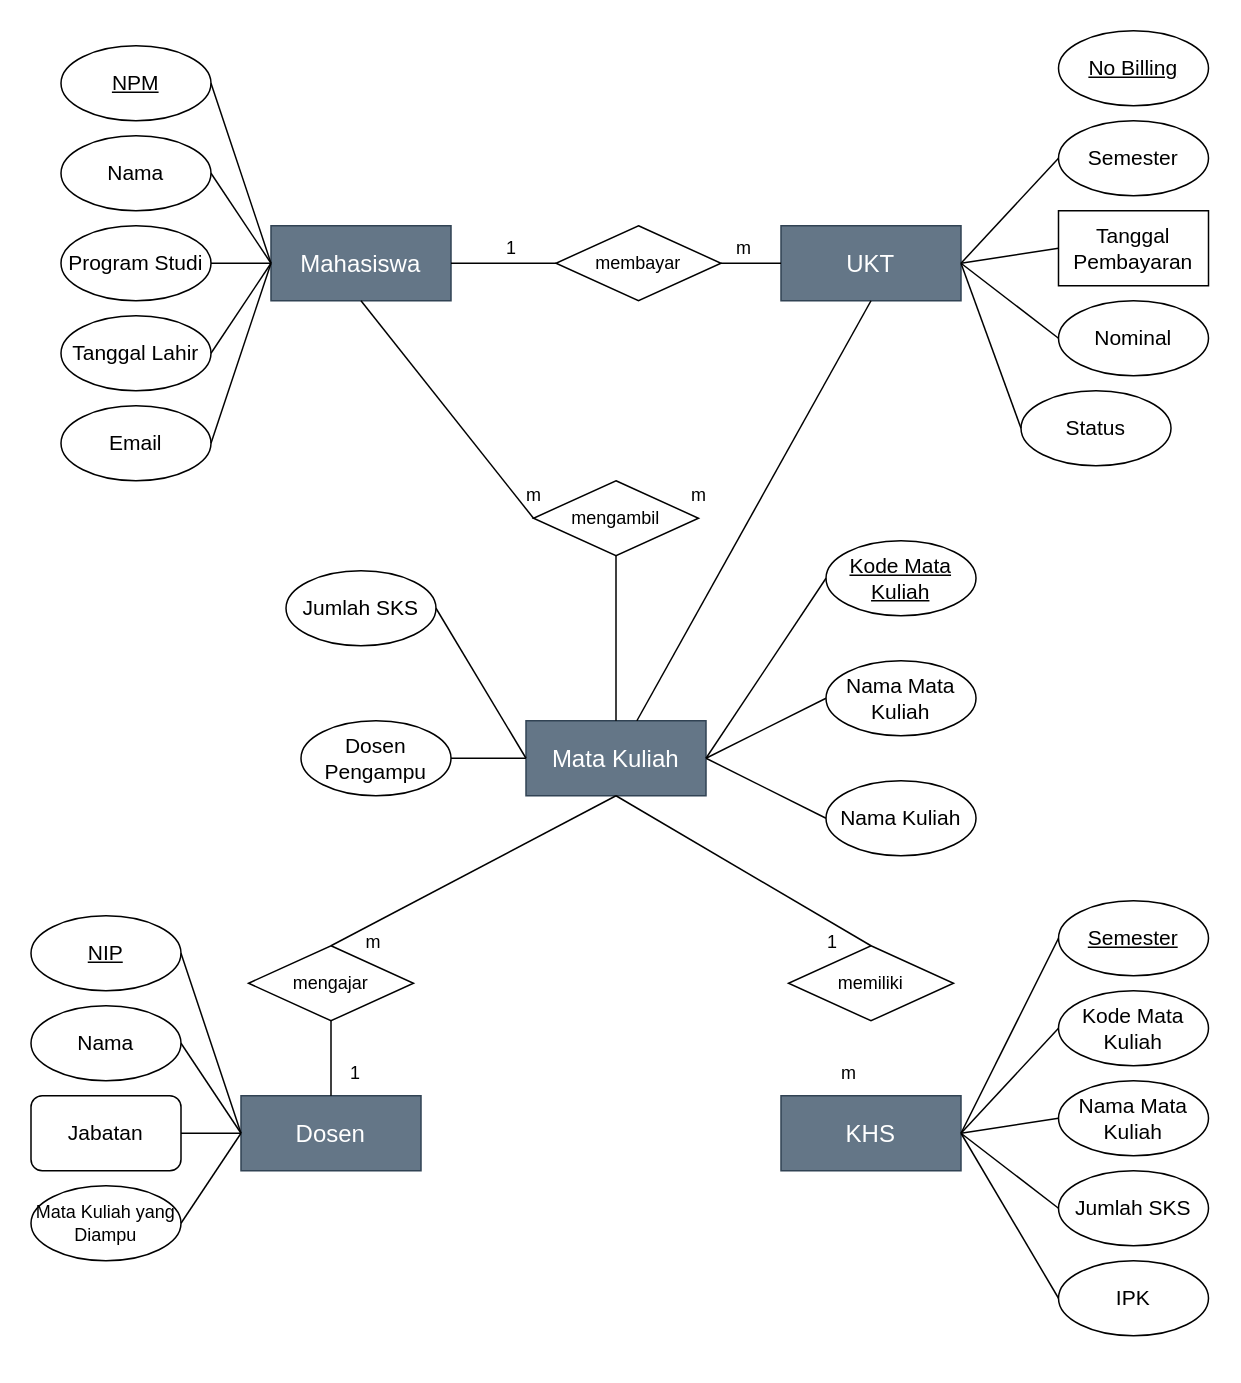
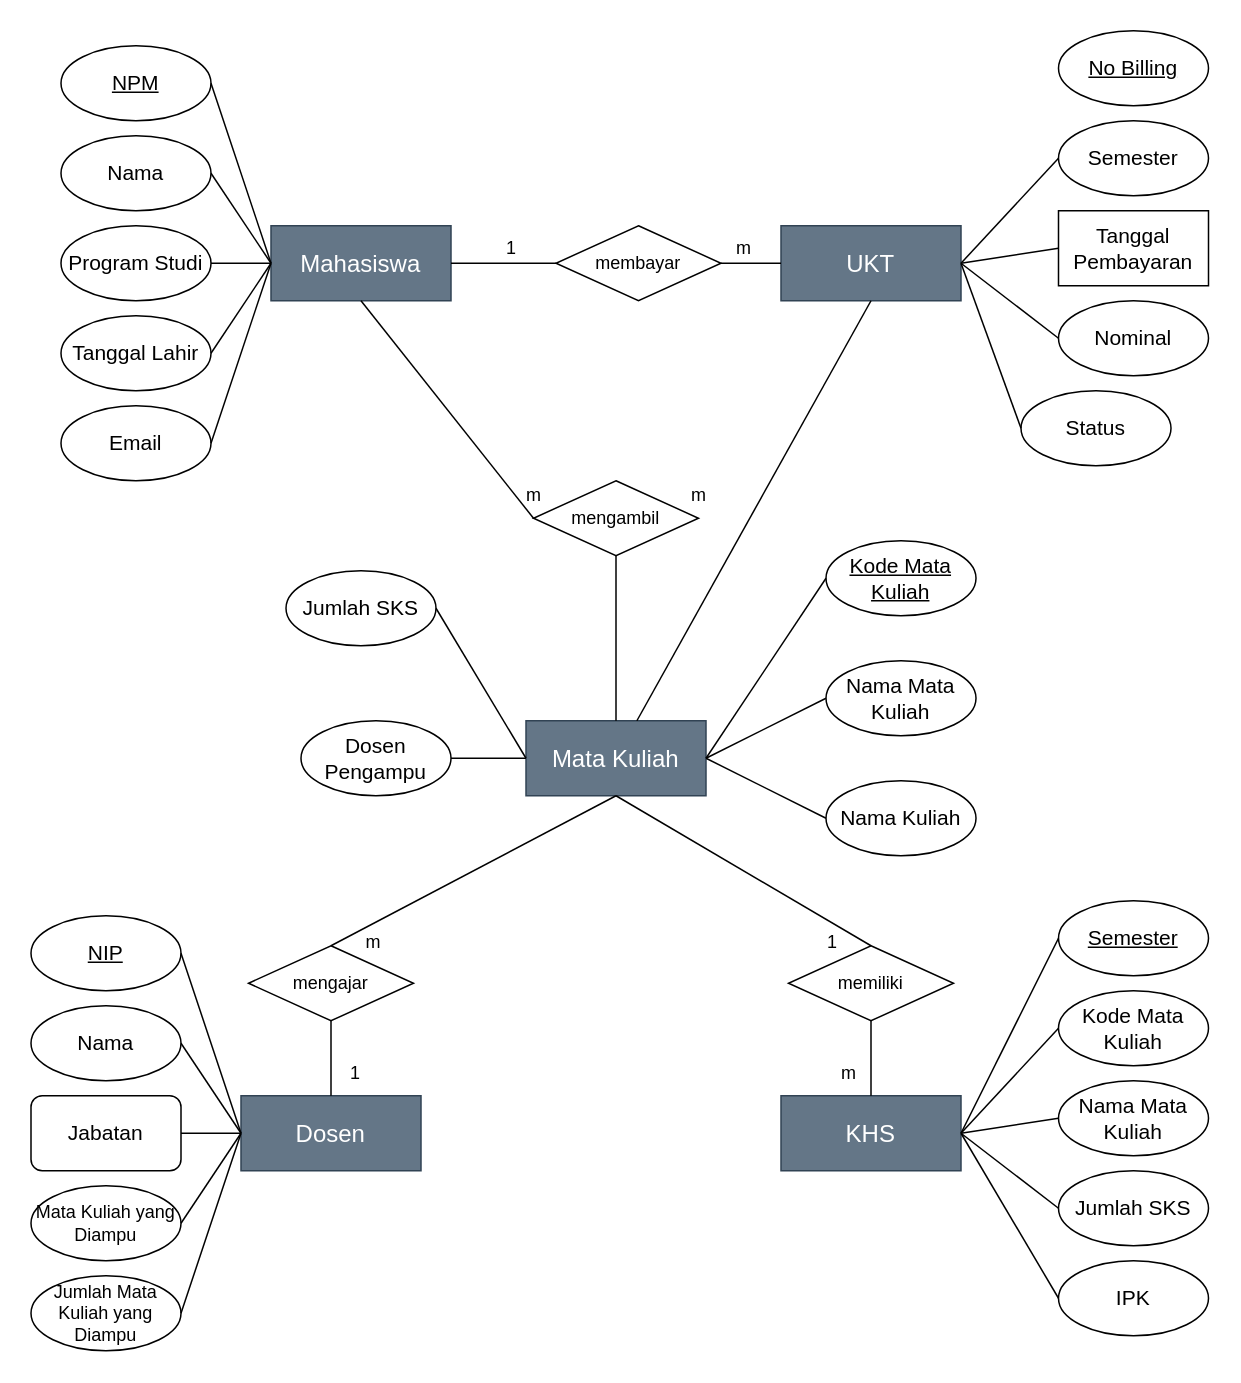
none -> (871, 1058)
none -> (210, 1227)
none -> (106, 1313)
